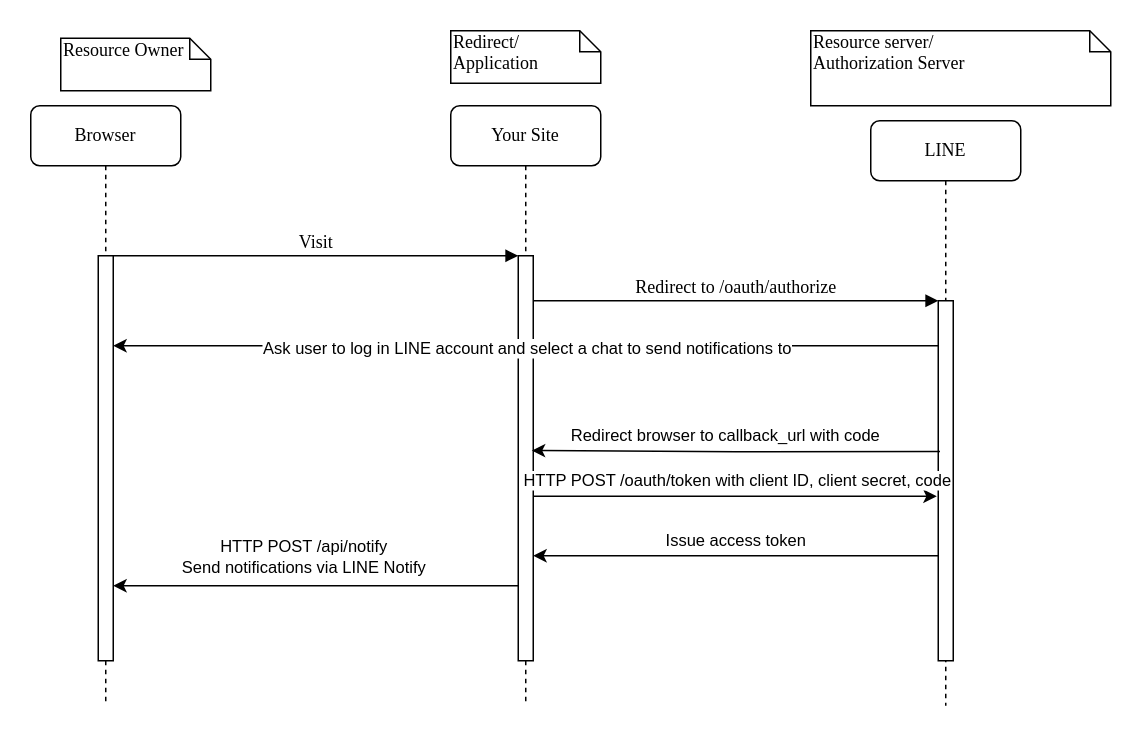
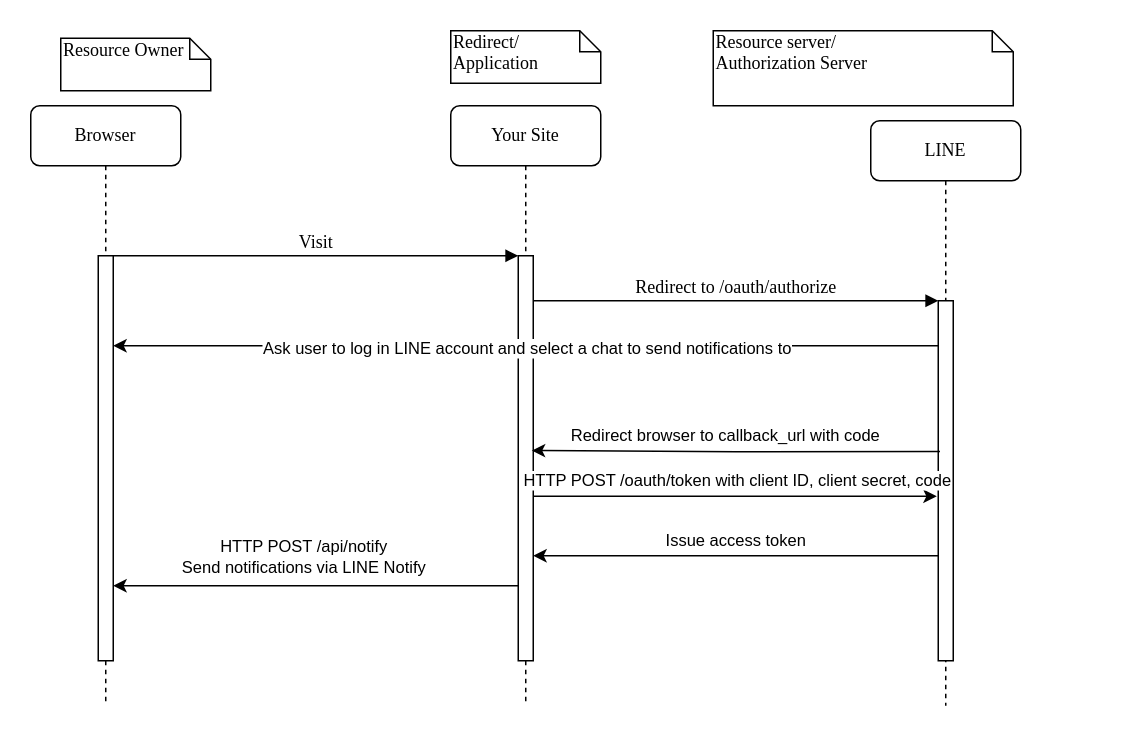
(961, 68) -> (863, 68)
